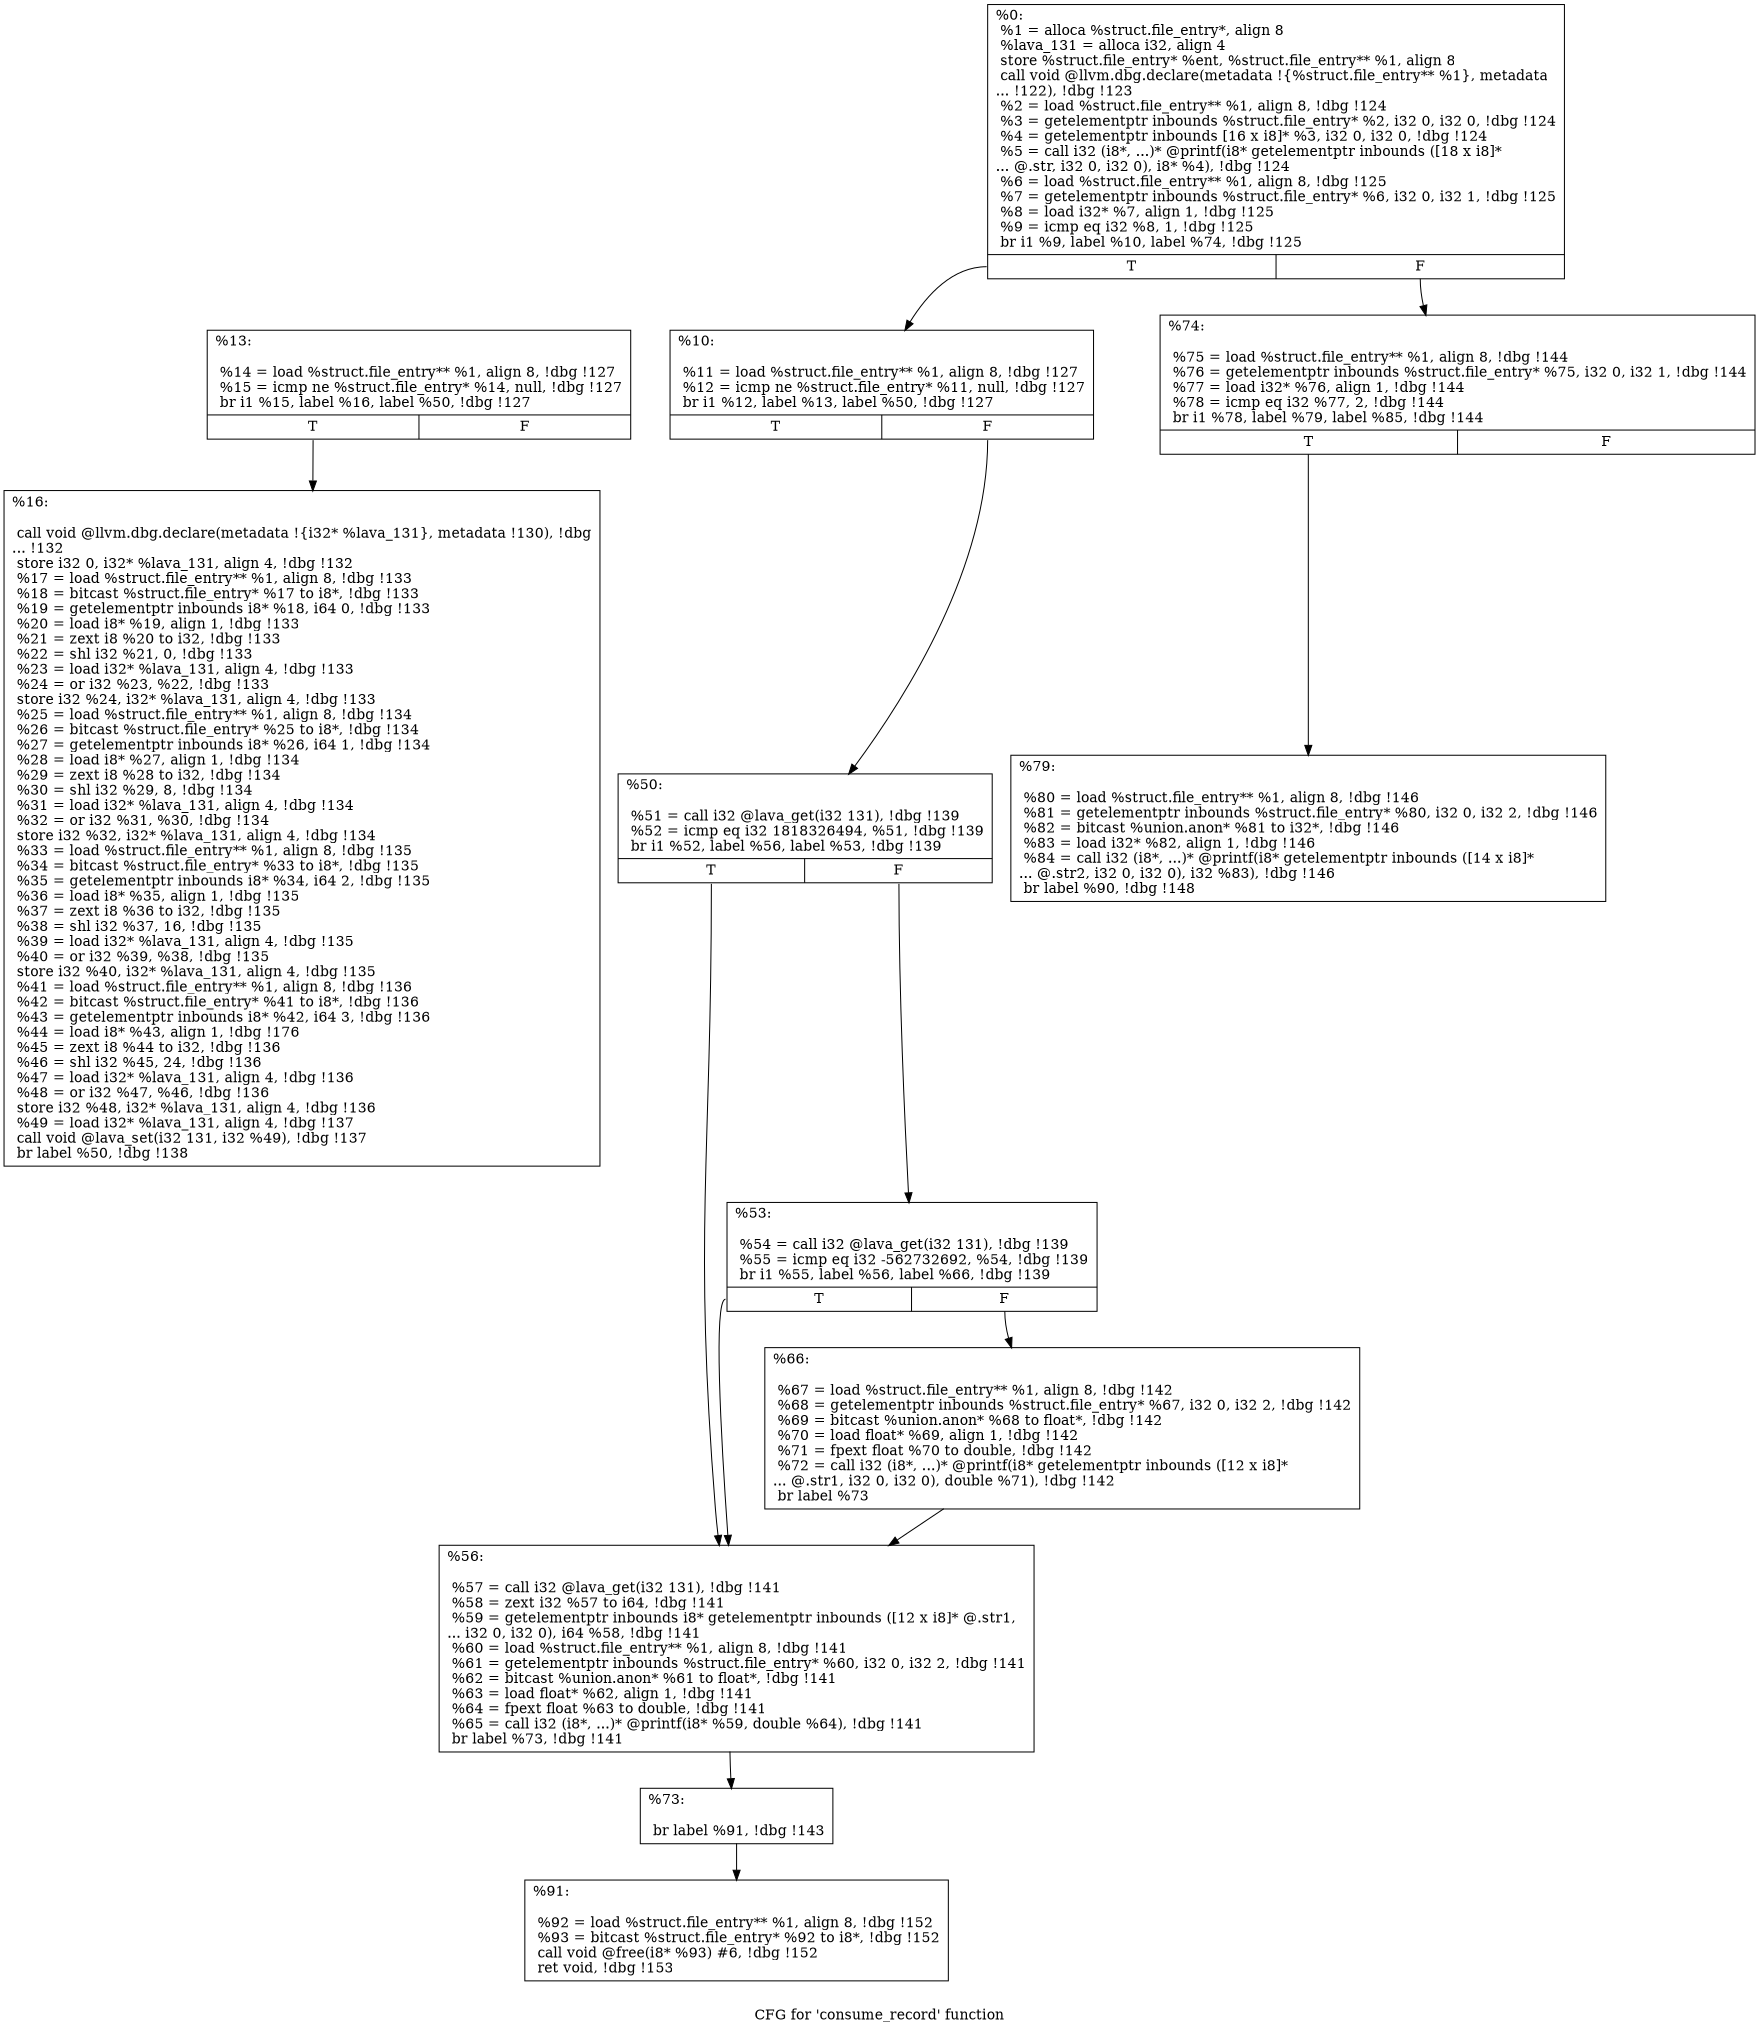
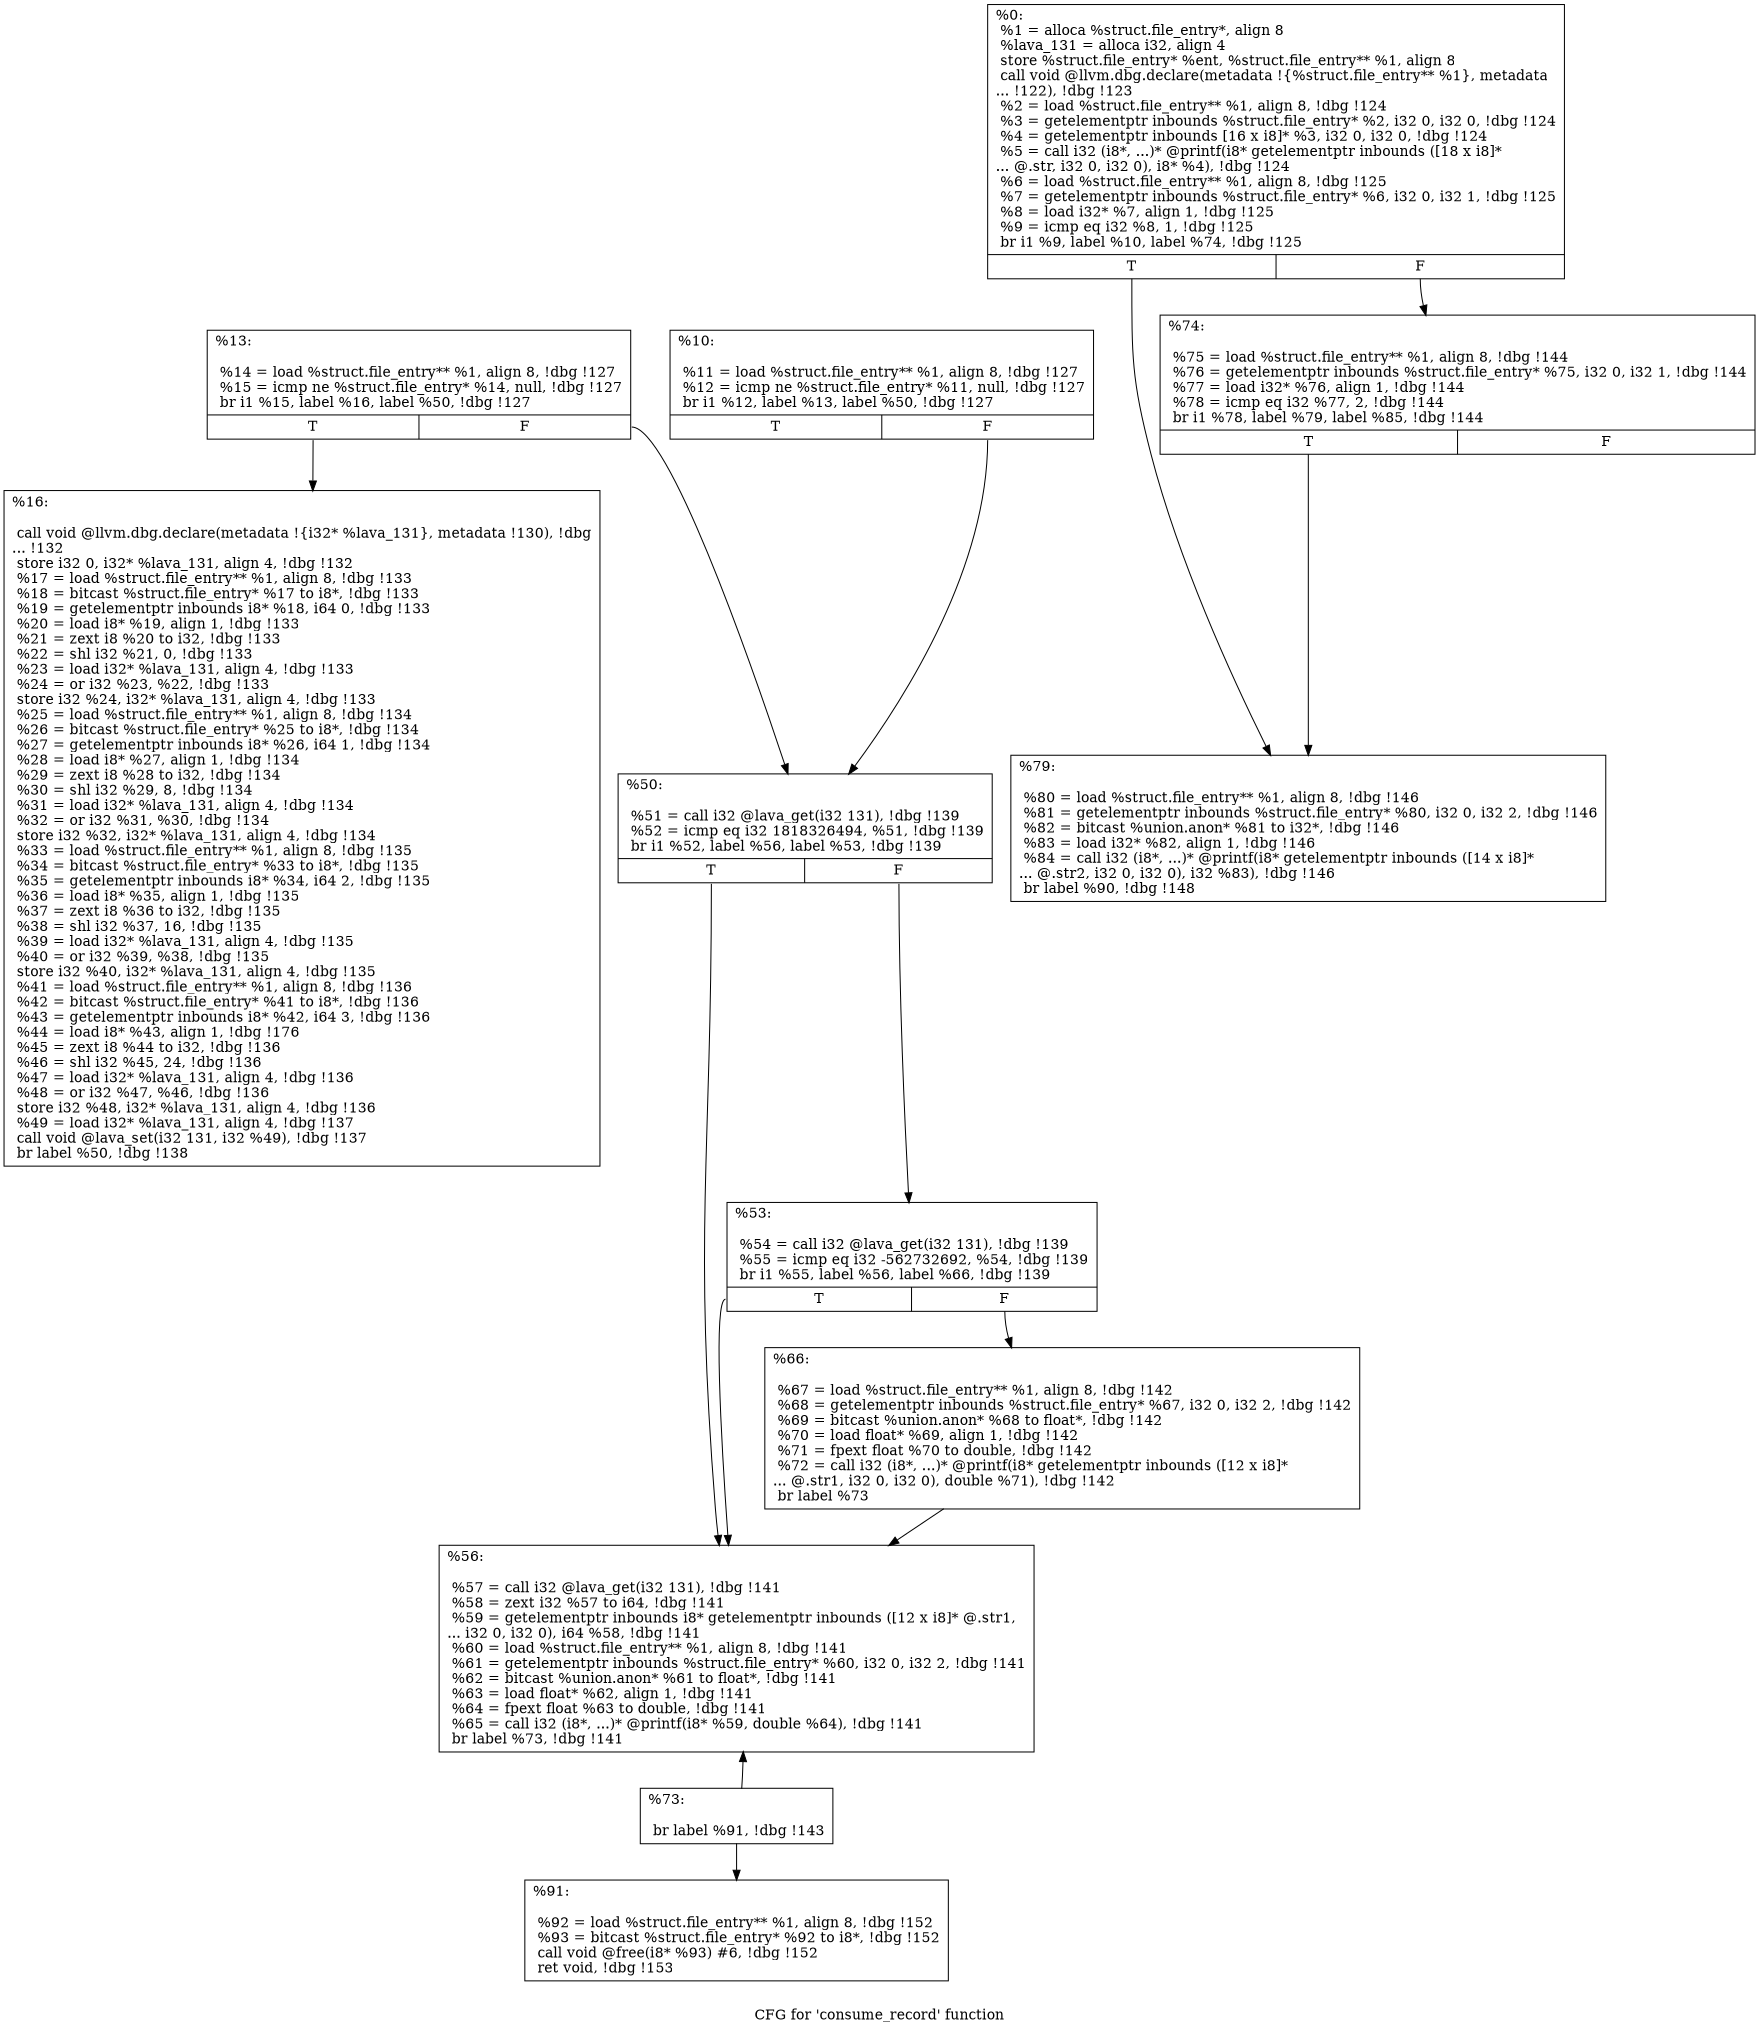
(942, 284) -> (1171, 520)
none -> (721, 588)
(730, 1765) -> (743, 1775)
